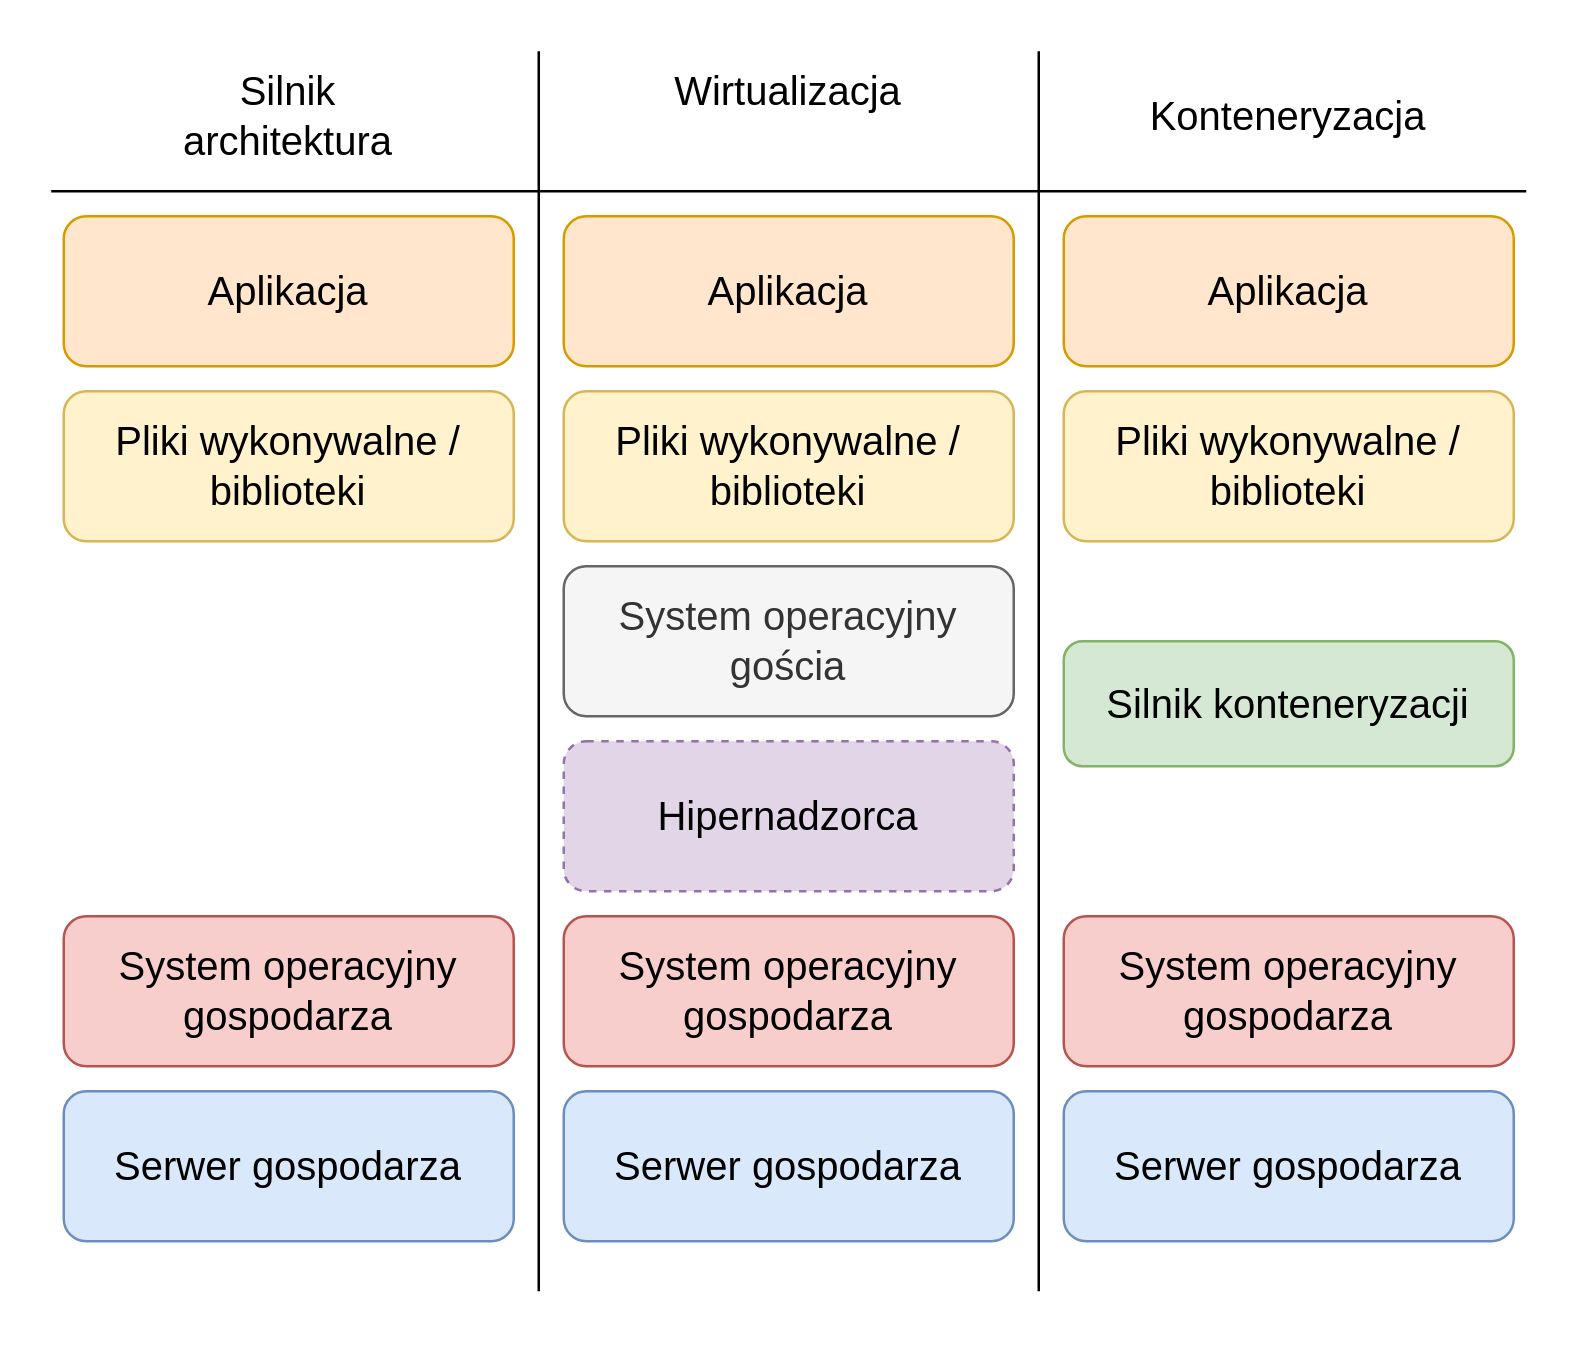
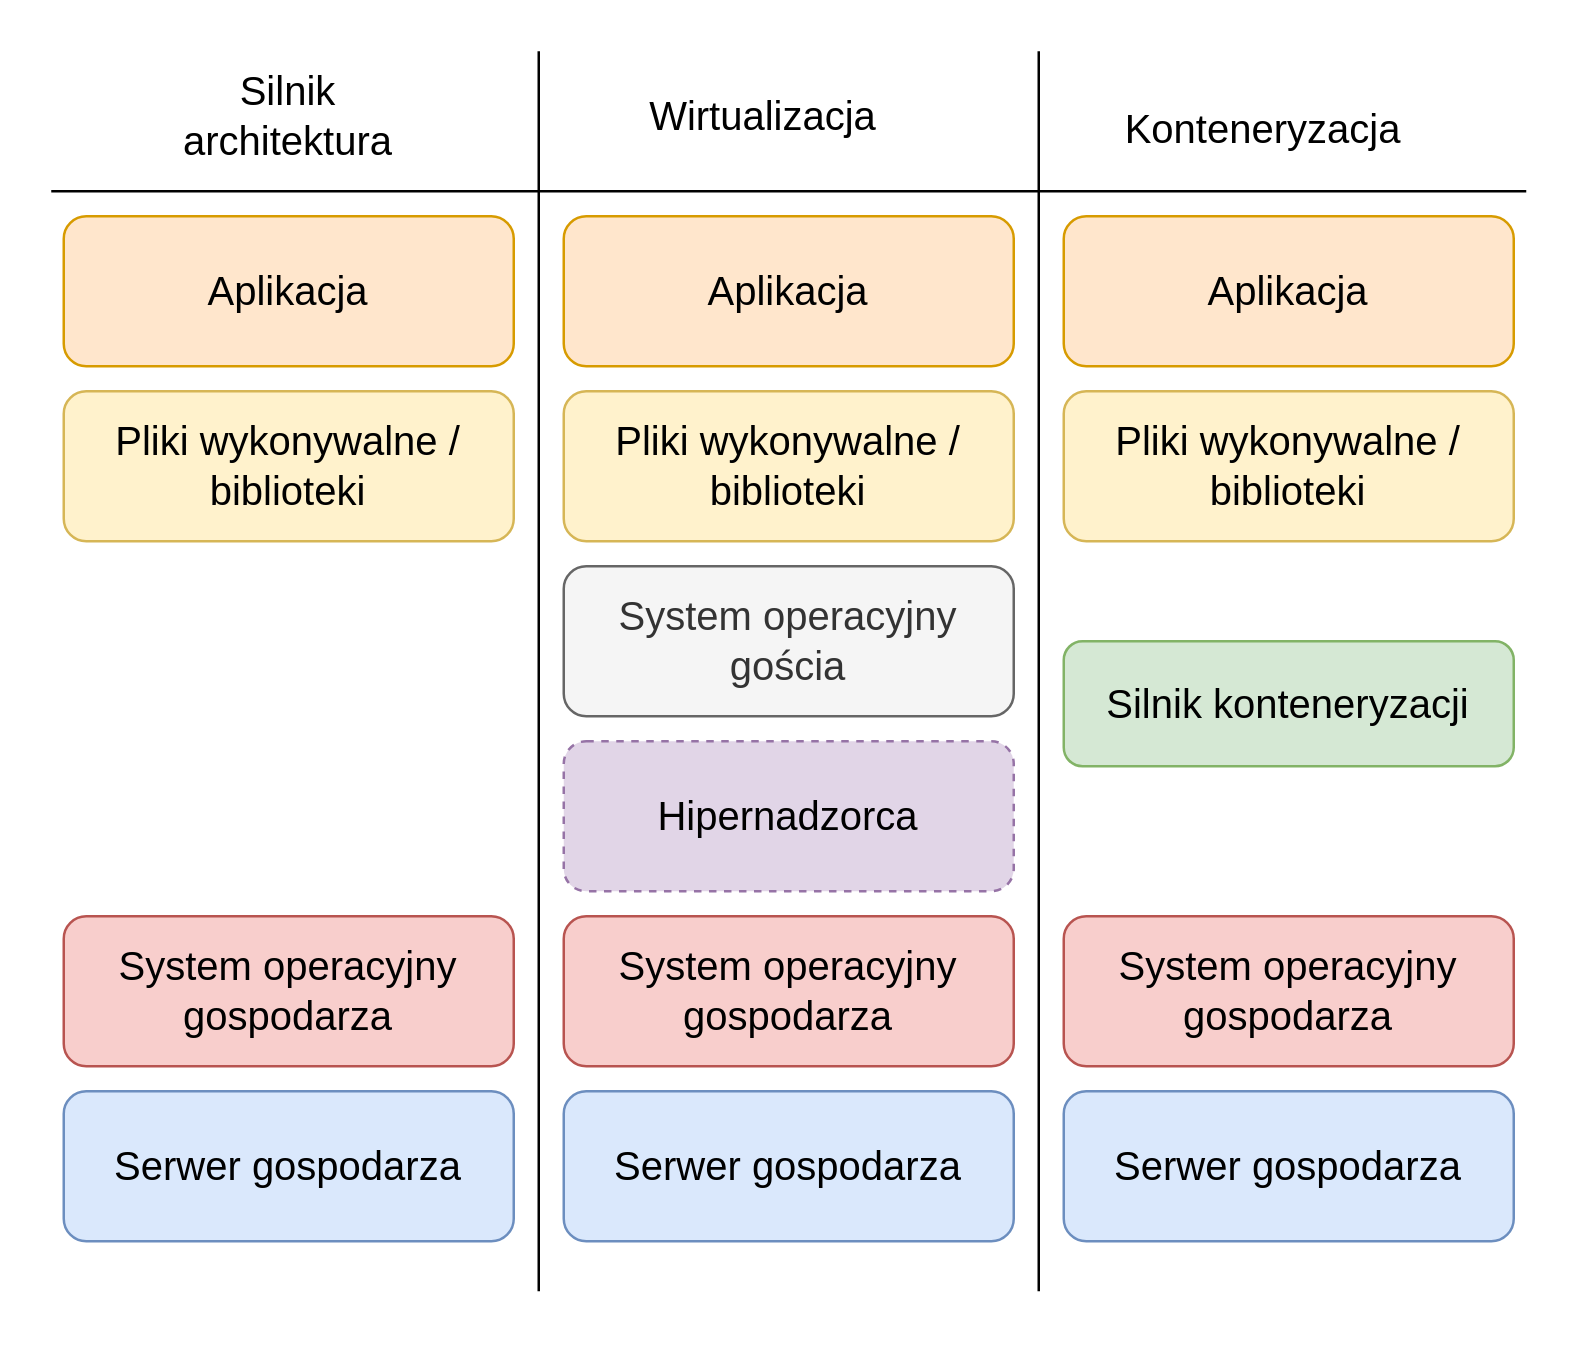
(789, 91) -> (764, 116)
(1289, 116) -> (1264, 129)
